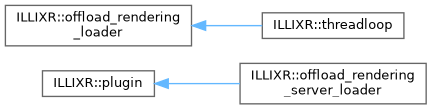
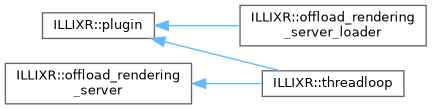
(98, 26) -> (98, 84)
none -> (223, 56)
